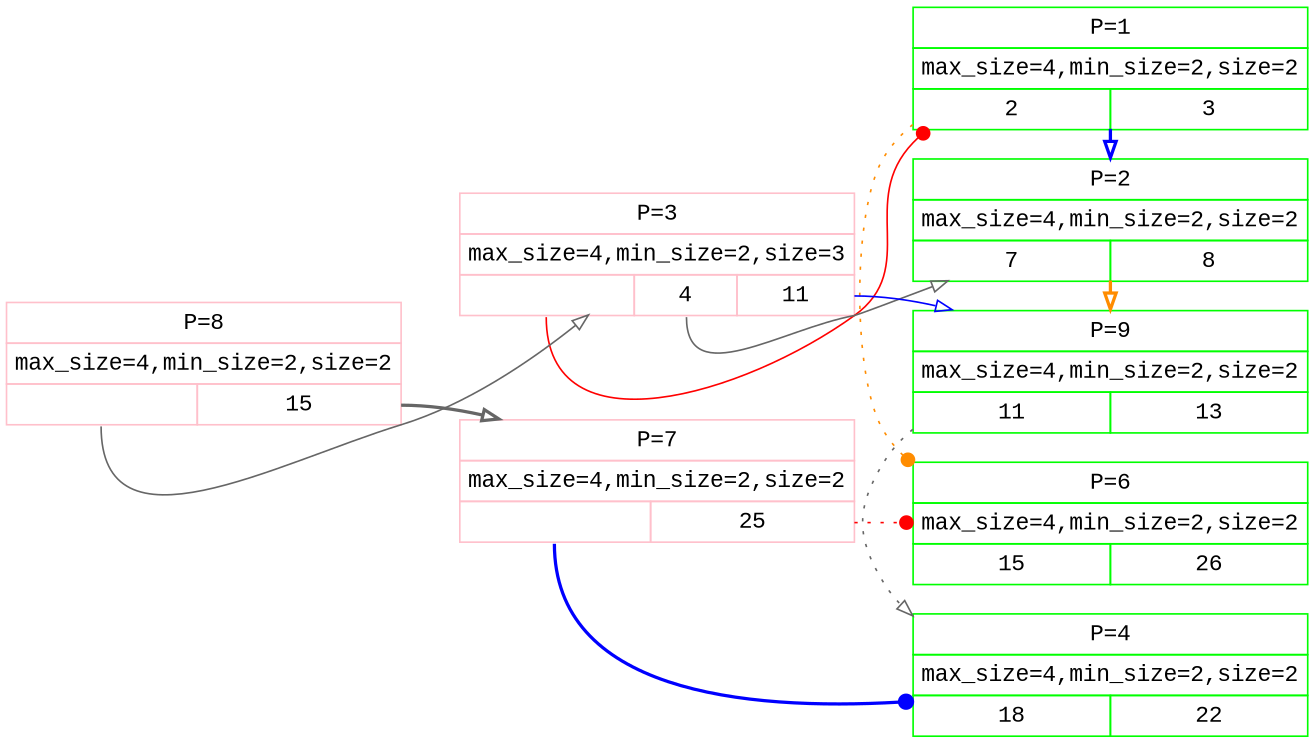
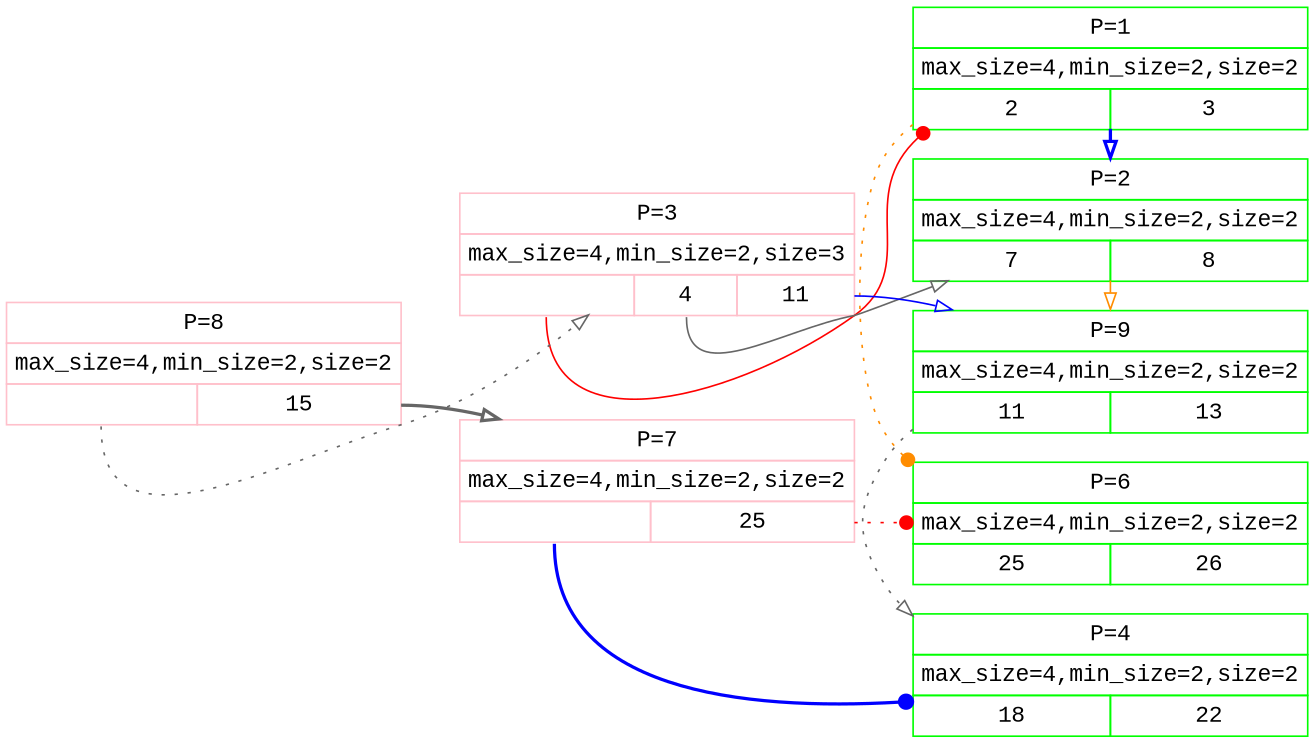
(1110, 287) -> (1110, 287)
(329, 450) -> (329, 450)
(1012, 563) -> (1012, 563)
